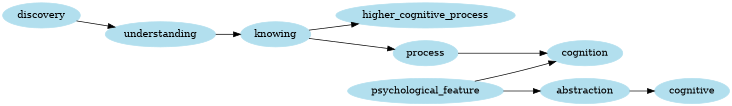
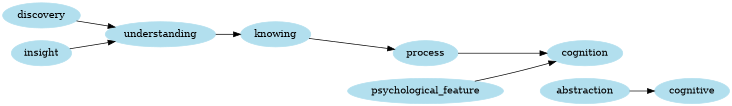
(426, 15) -> none
none -> (41, 53)
(518, 91) -> none
